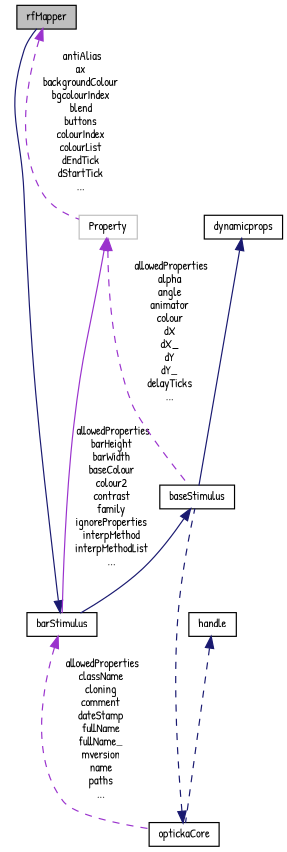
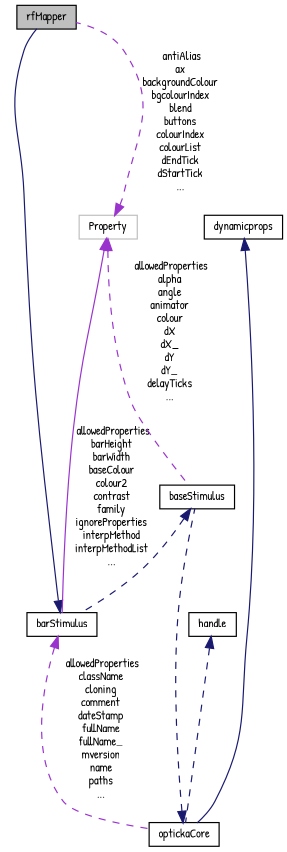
(27, 140) -> (142, 99)
(219, 368) -> (253, 542)
(138, 573) -> (138, 573)
